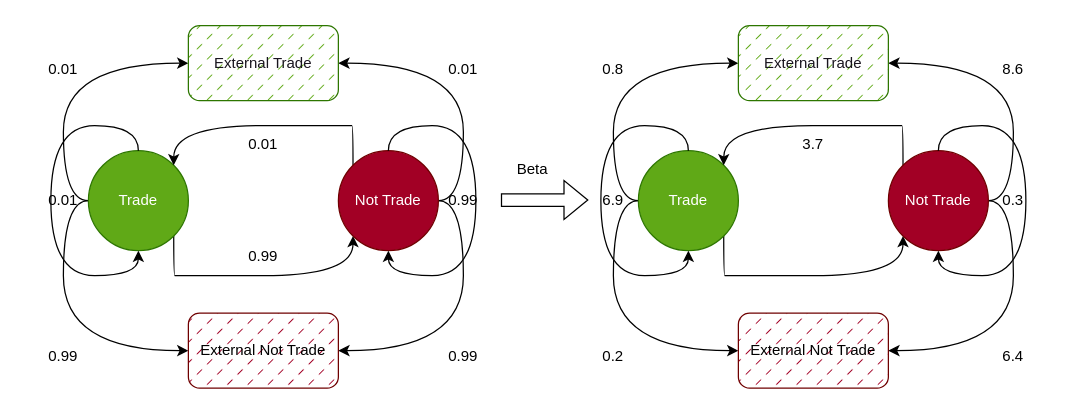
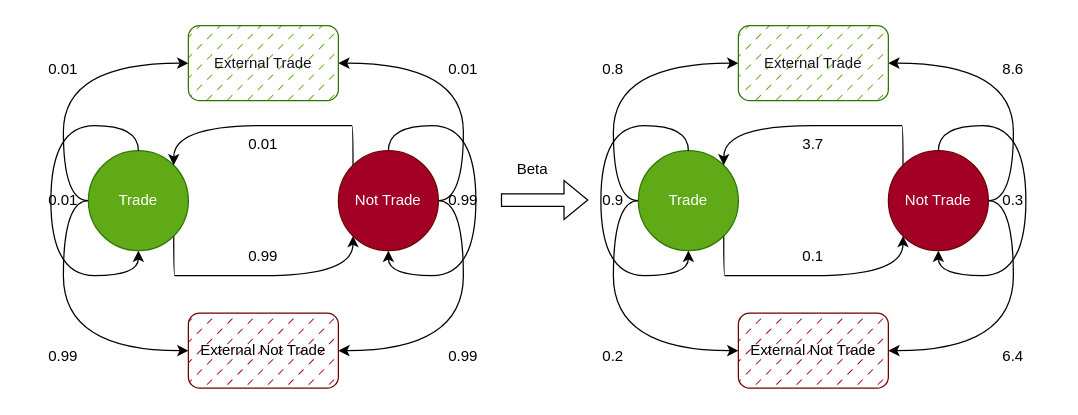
(613, 201) -> (613, 201)
none -> (813, 257)
